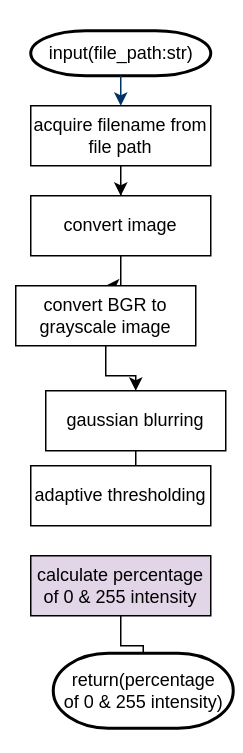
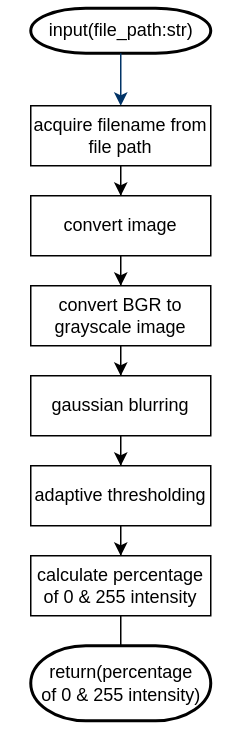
(121, 53) -> (121, 31)
(106, 316) -> (121, 316)
(136, 421) -> (121, 406)
none -> (121, 546)
(121, 586) -> (121, 586)
(143, 691) -> (121, 683)
